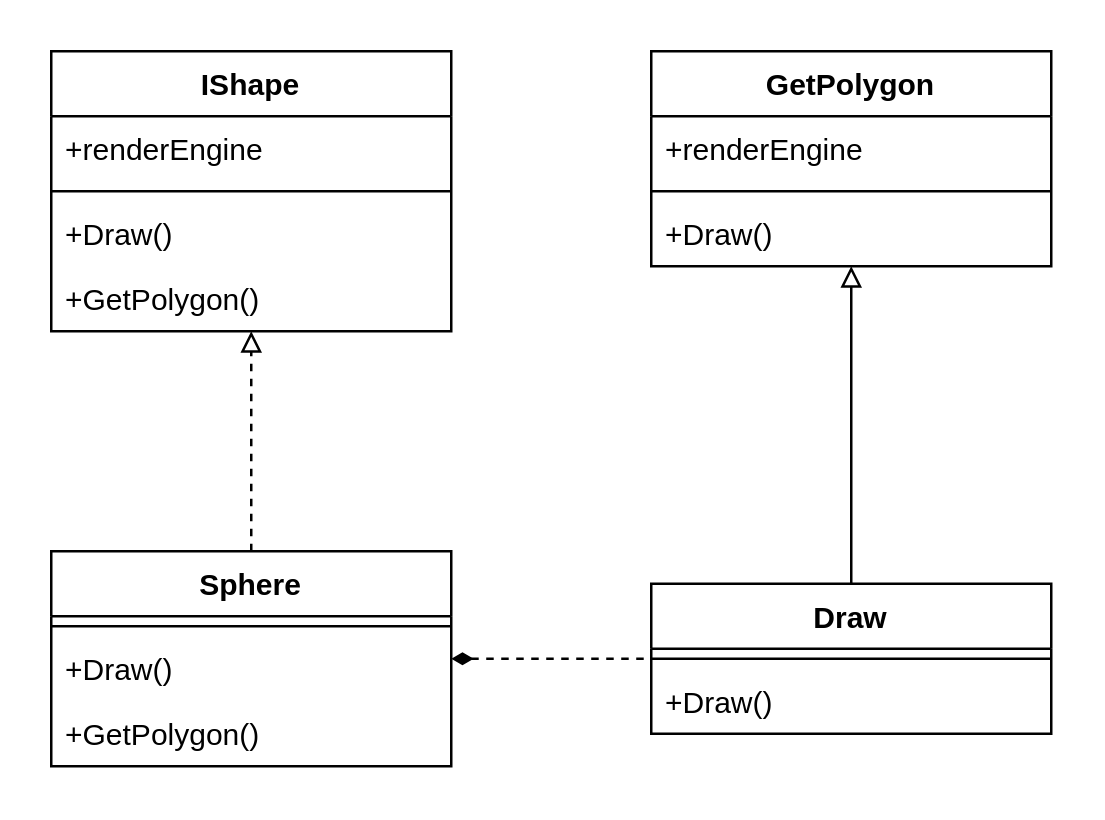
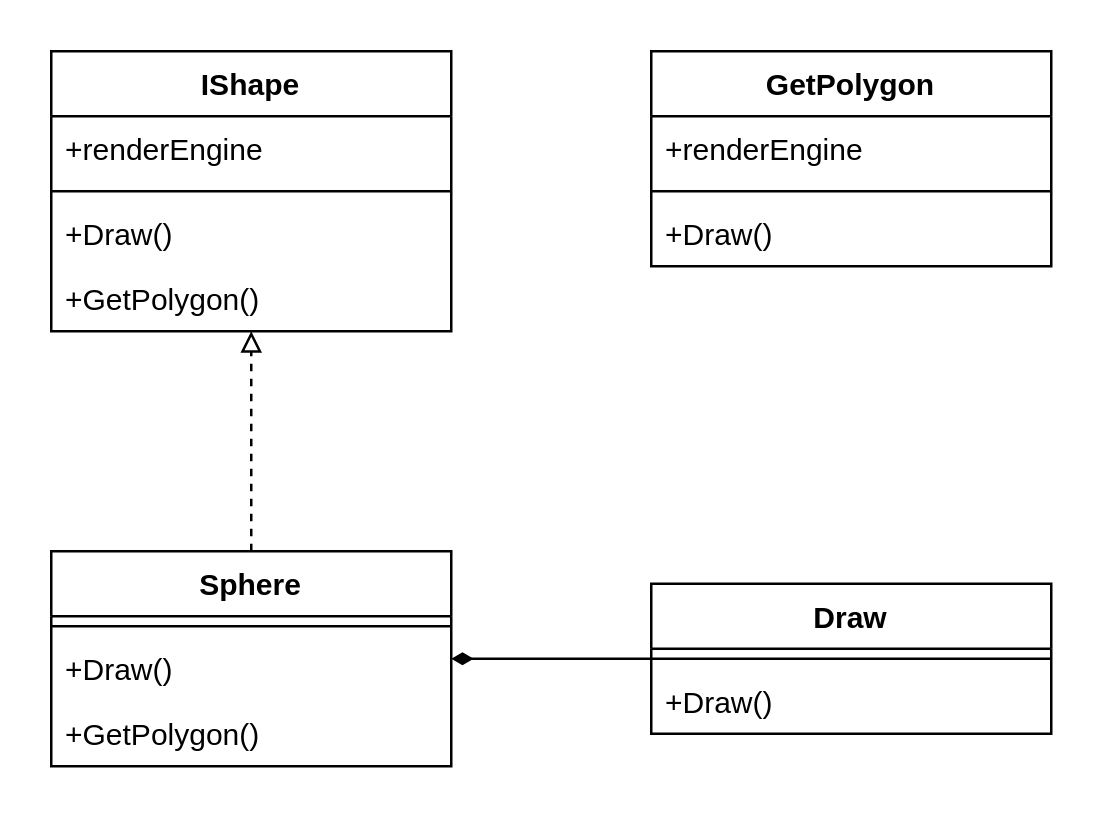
(851, 435) -> none
(562, 659) -> (562, 659)
